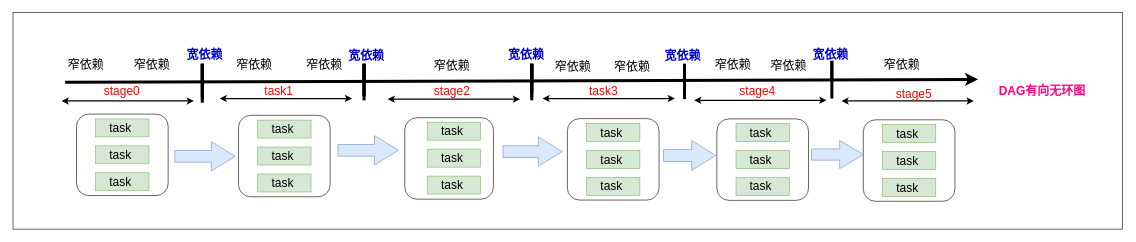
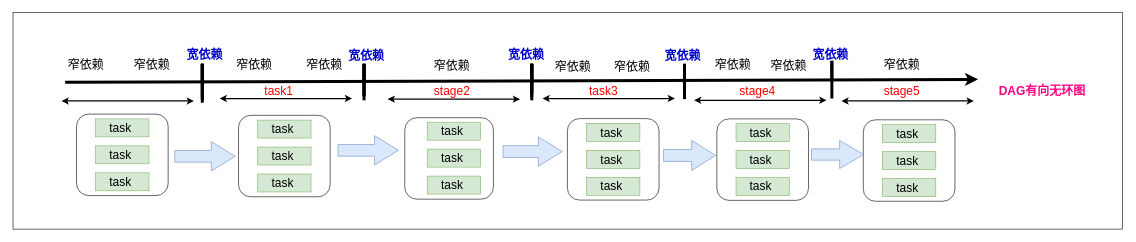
(123, 88) -> none
(917, 91) -> (905, 88)
